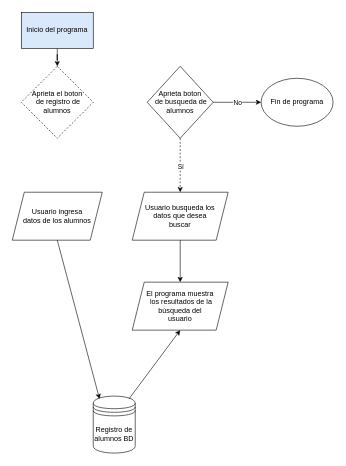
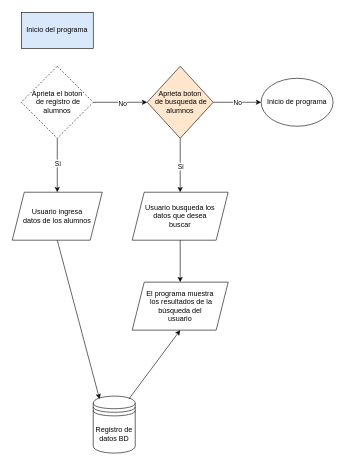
(57, 57) -> none
none -> (122, 102)
(180, 102) -> (180, 102)
(297, 102) -> (297, 102)
none -> (57, 163)
(180, 163) -> (180, 163)
(114, 434) -> (114, 434)
